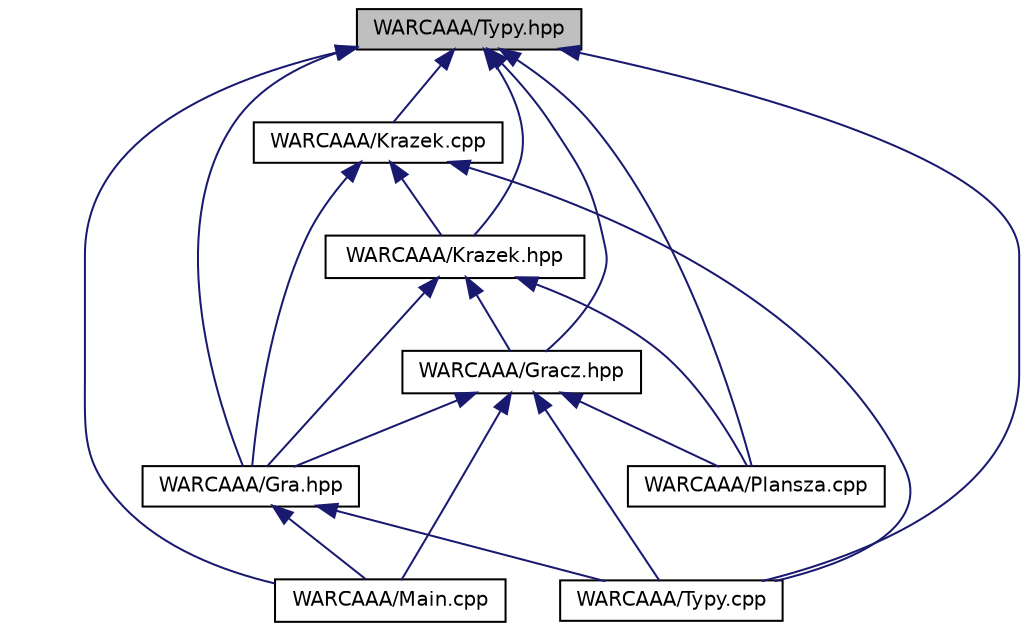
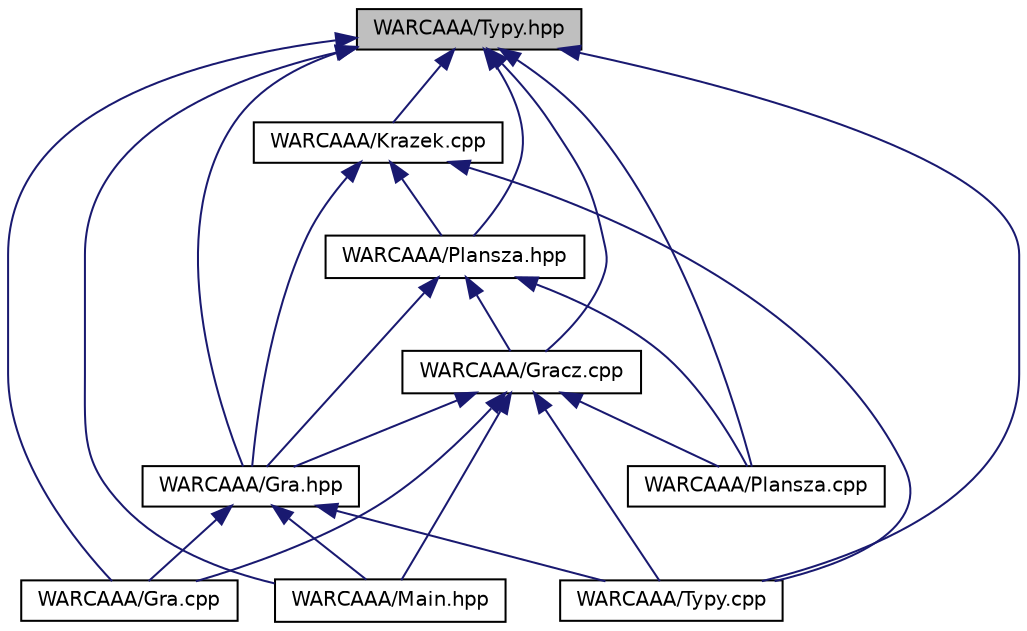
(455, 257) -> (455, 257)
(522, 372) -> (522, 372)
none -> (129, 601)
(390, 601) -> (390, 601)
